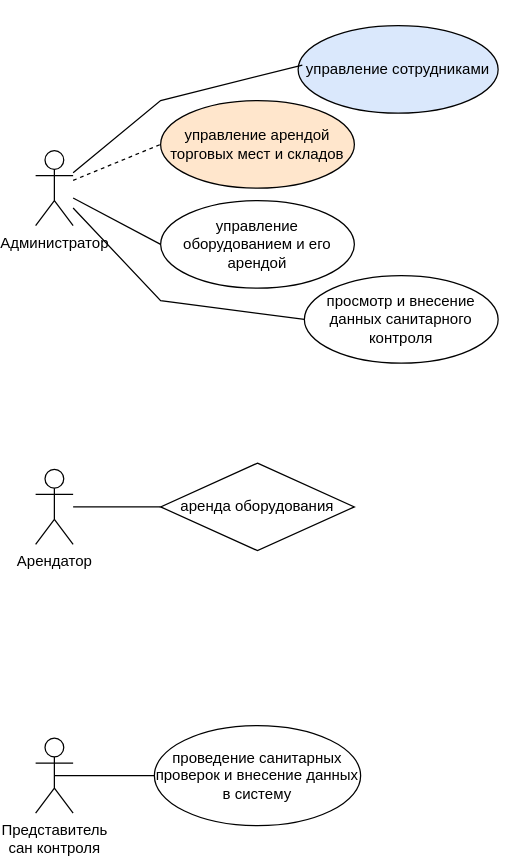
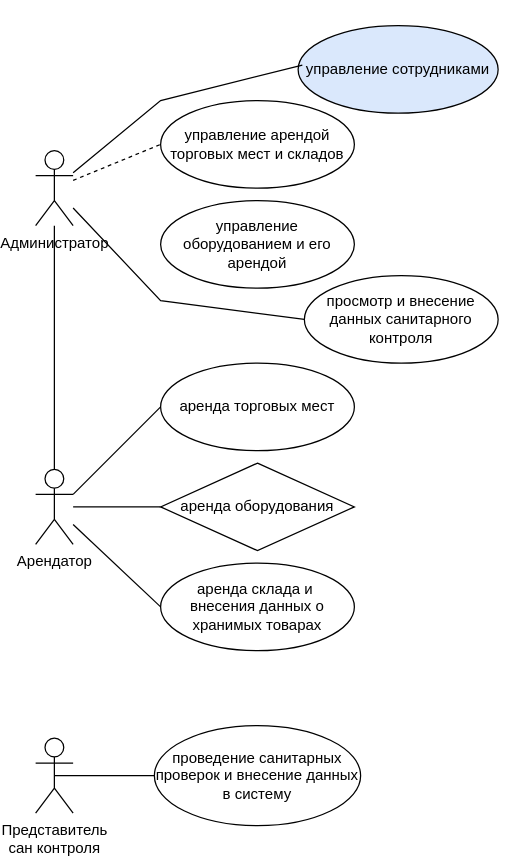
(258, 144) -> (258, 144)
(116, 221) -> (54, 347)
none -> (258, 407)
none -> (117, 450)
none -> (117, 566)
none -> (258, 607)
